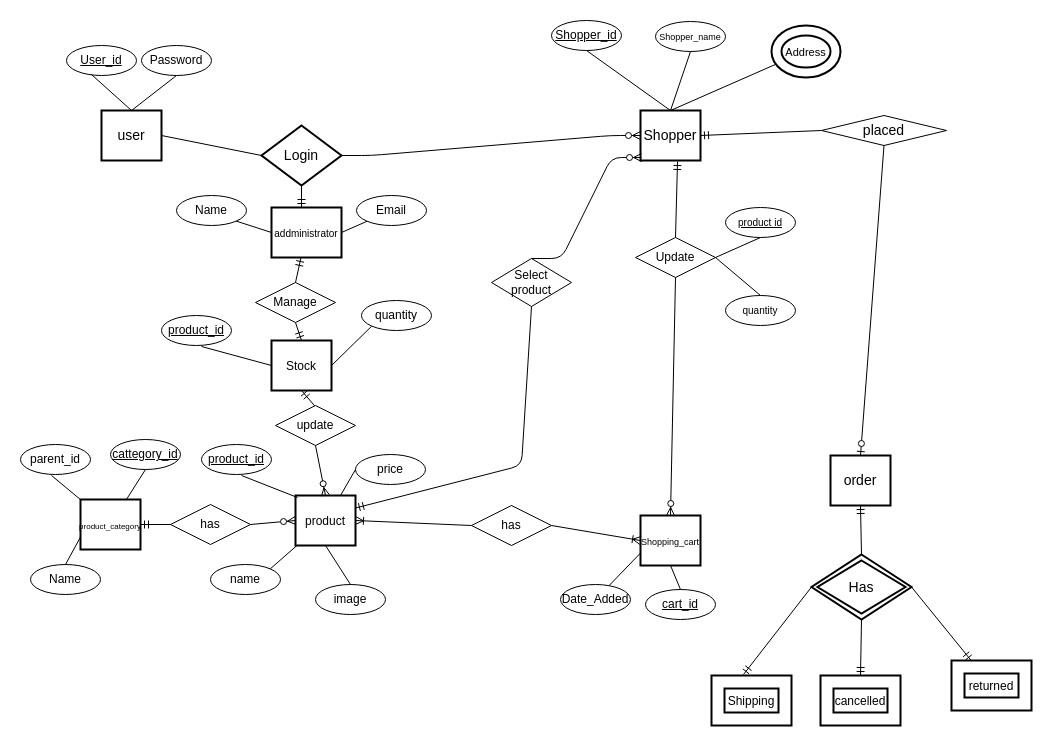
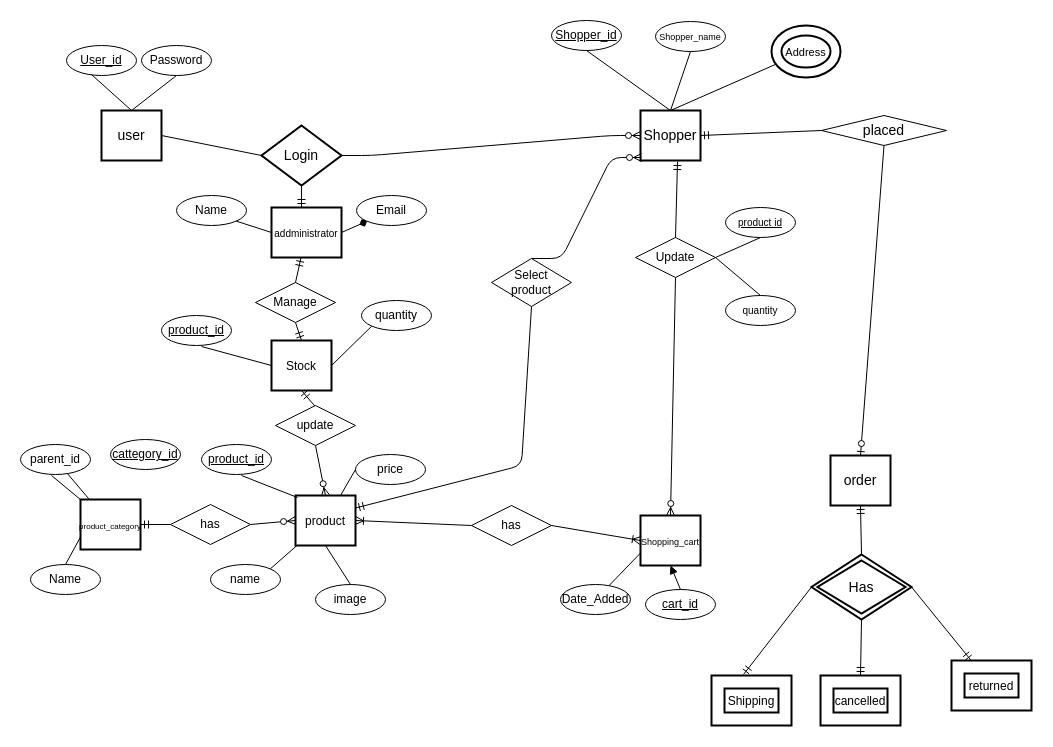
(362, 223) -> (359, 225)
(136, 484) -> (78, 486)
(672, 570) -> (674, 574)
